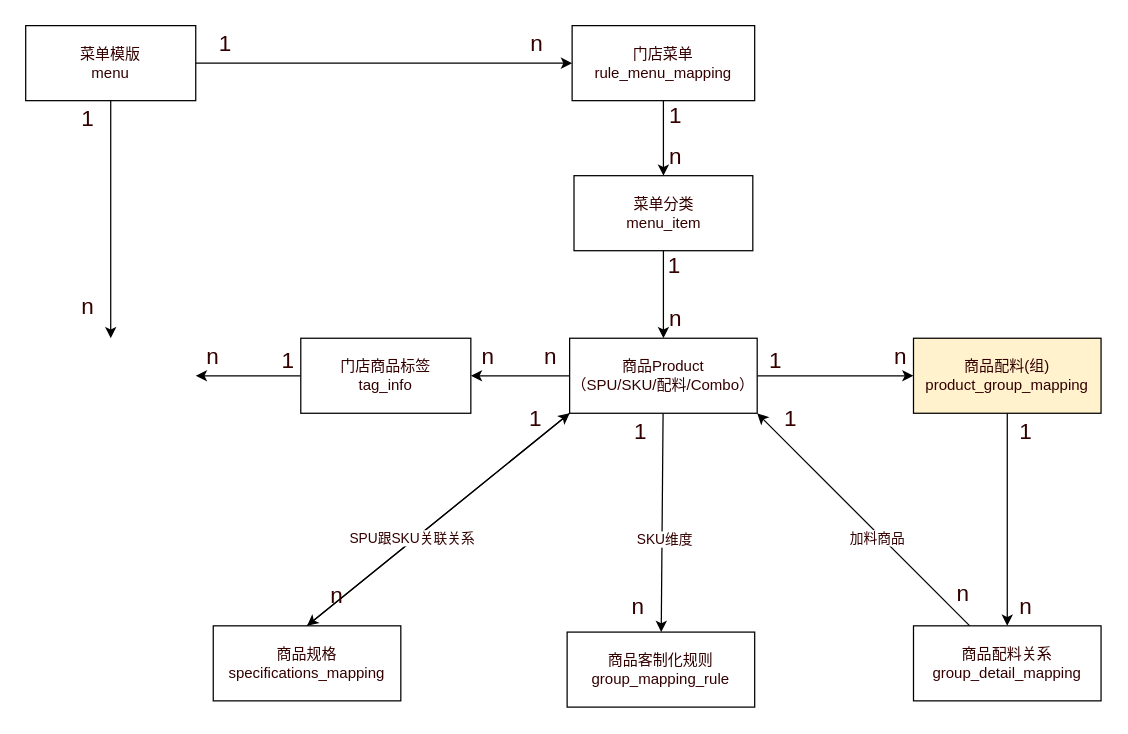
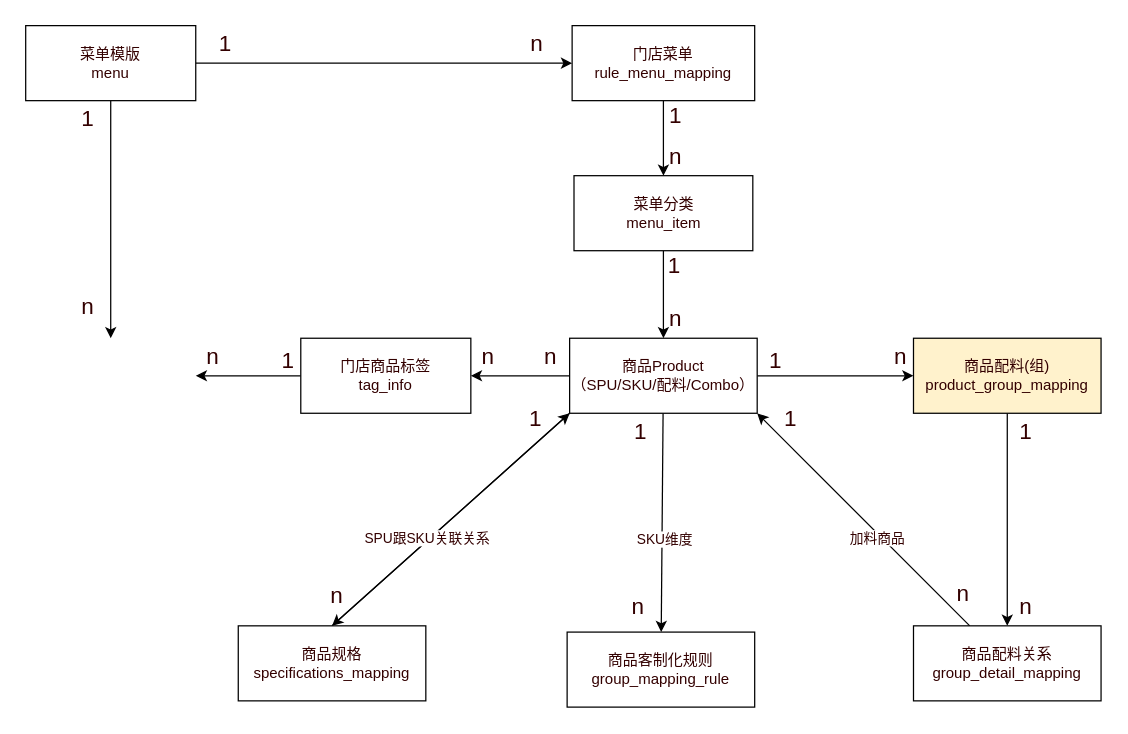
(307, 663) -> (332, 663)
